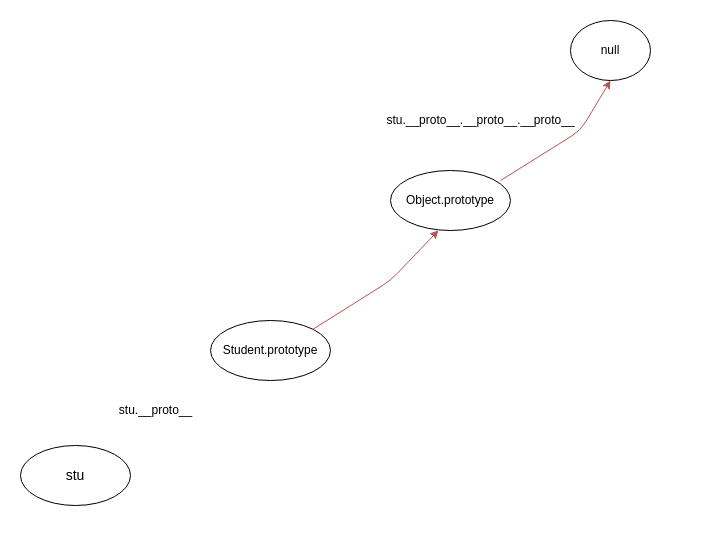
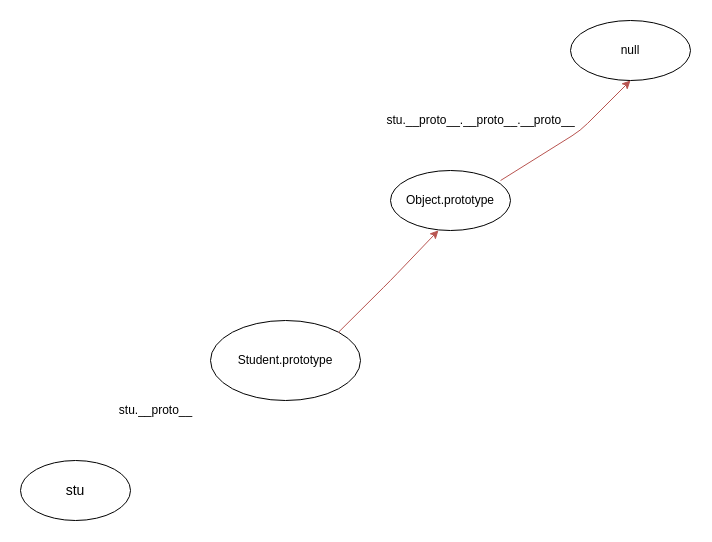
(611, 51) -> (631, 51)
(271, 351) -> (286, 361)
(76, 476) -> (76, 491)
